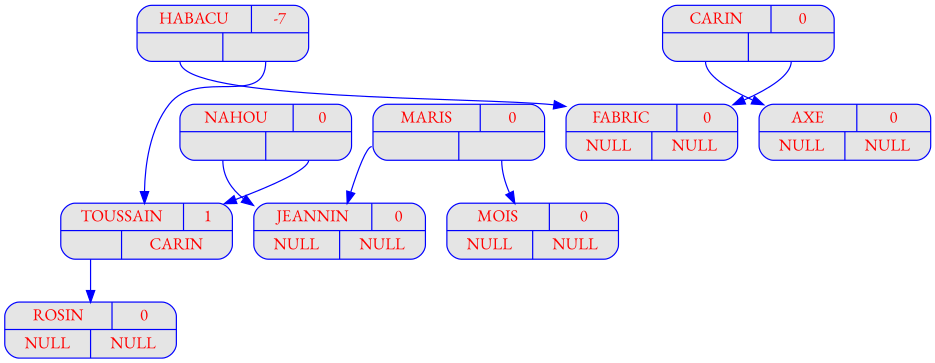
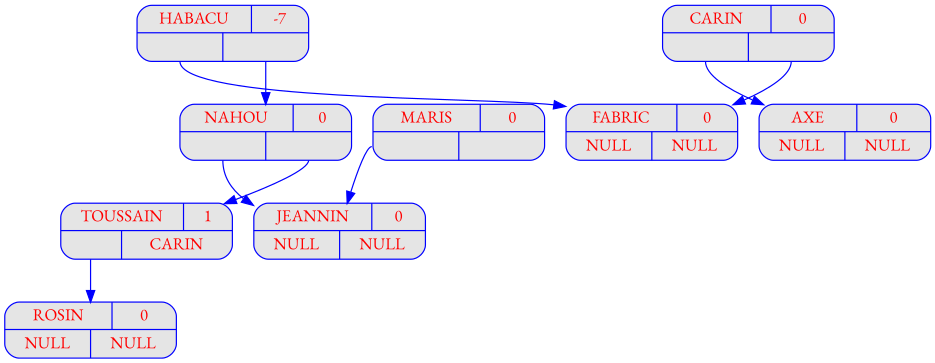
(178, 97) -> (266, 77)
(533, 231) -> none
